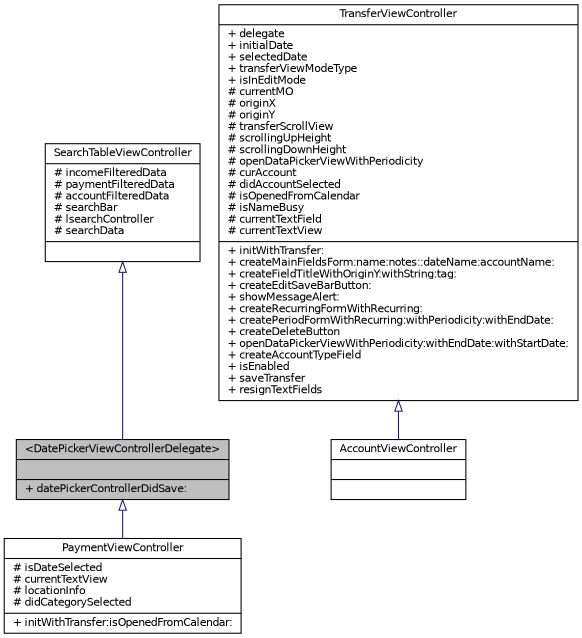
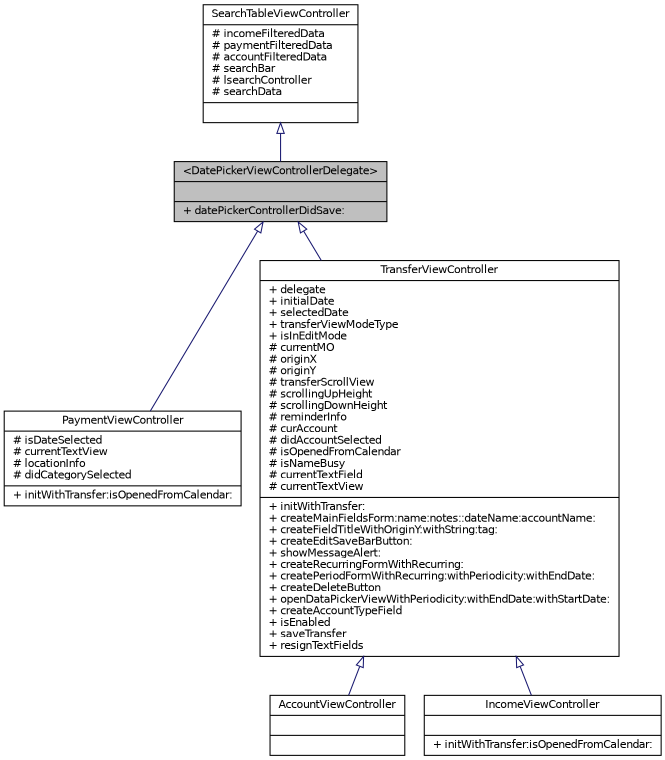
(326, 162) -> (308, 417)
none -> (312, 246)
none -> (543, 725)
